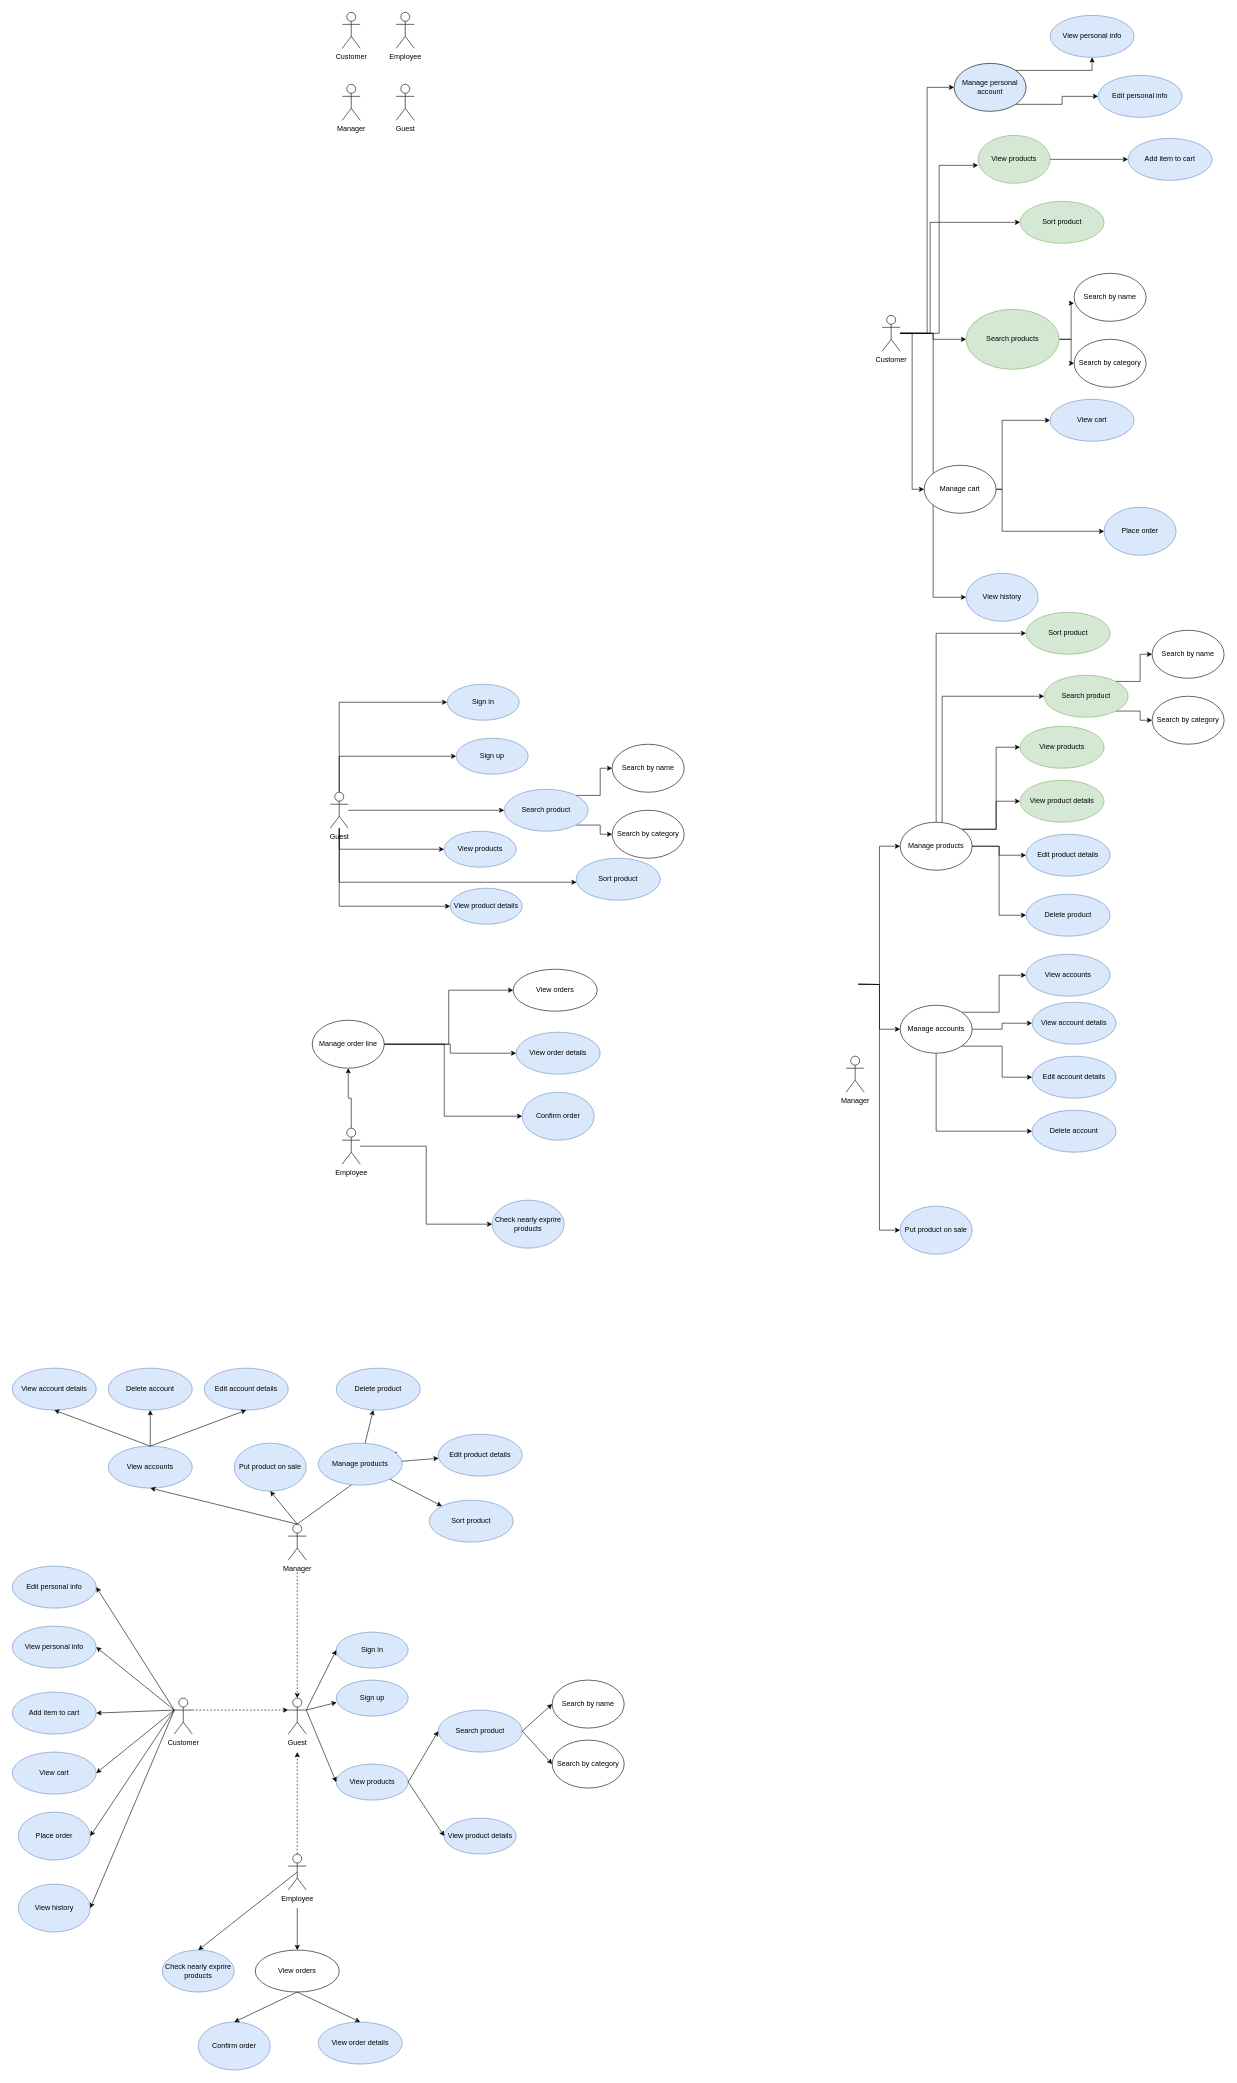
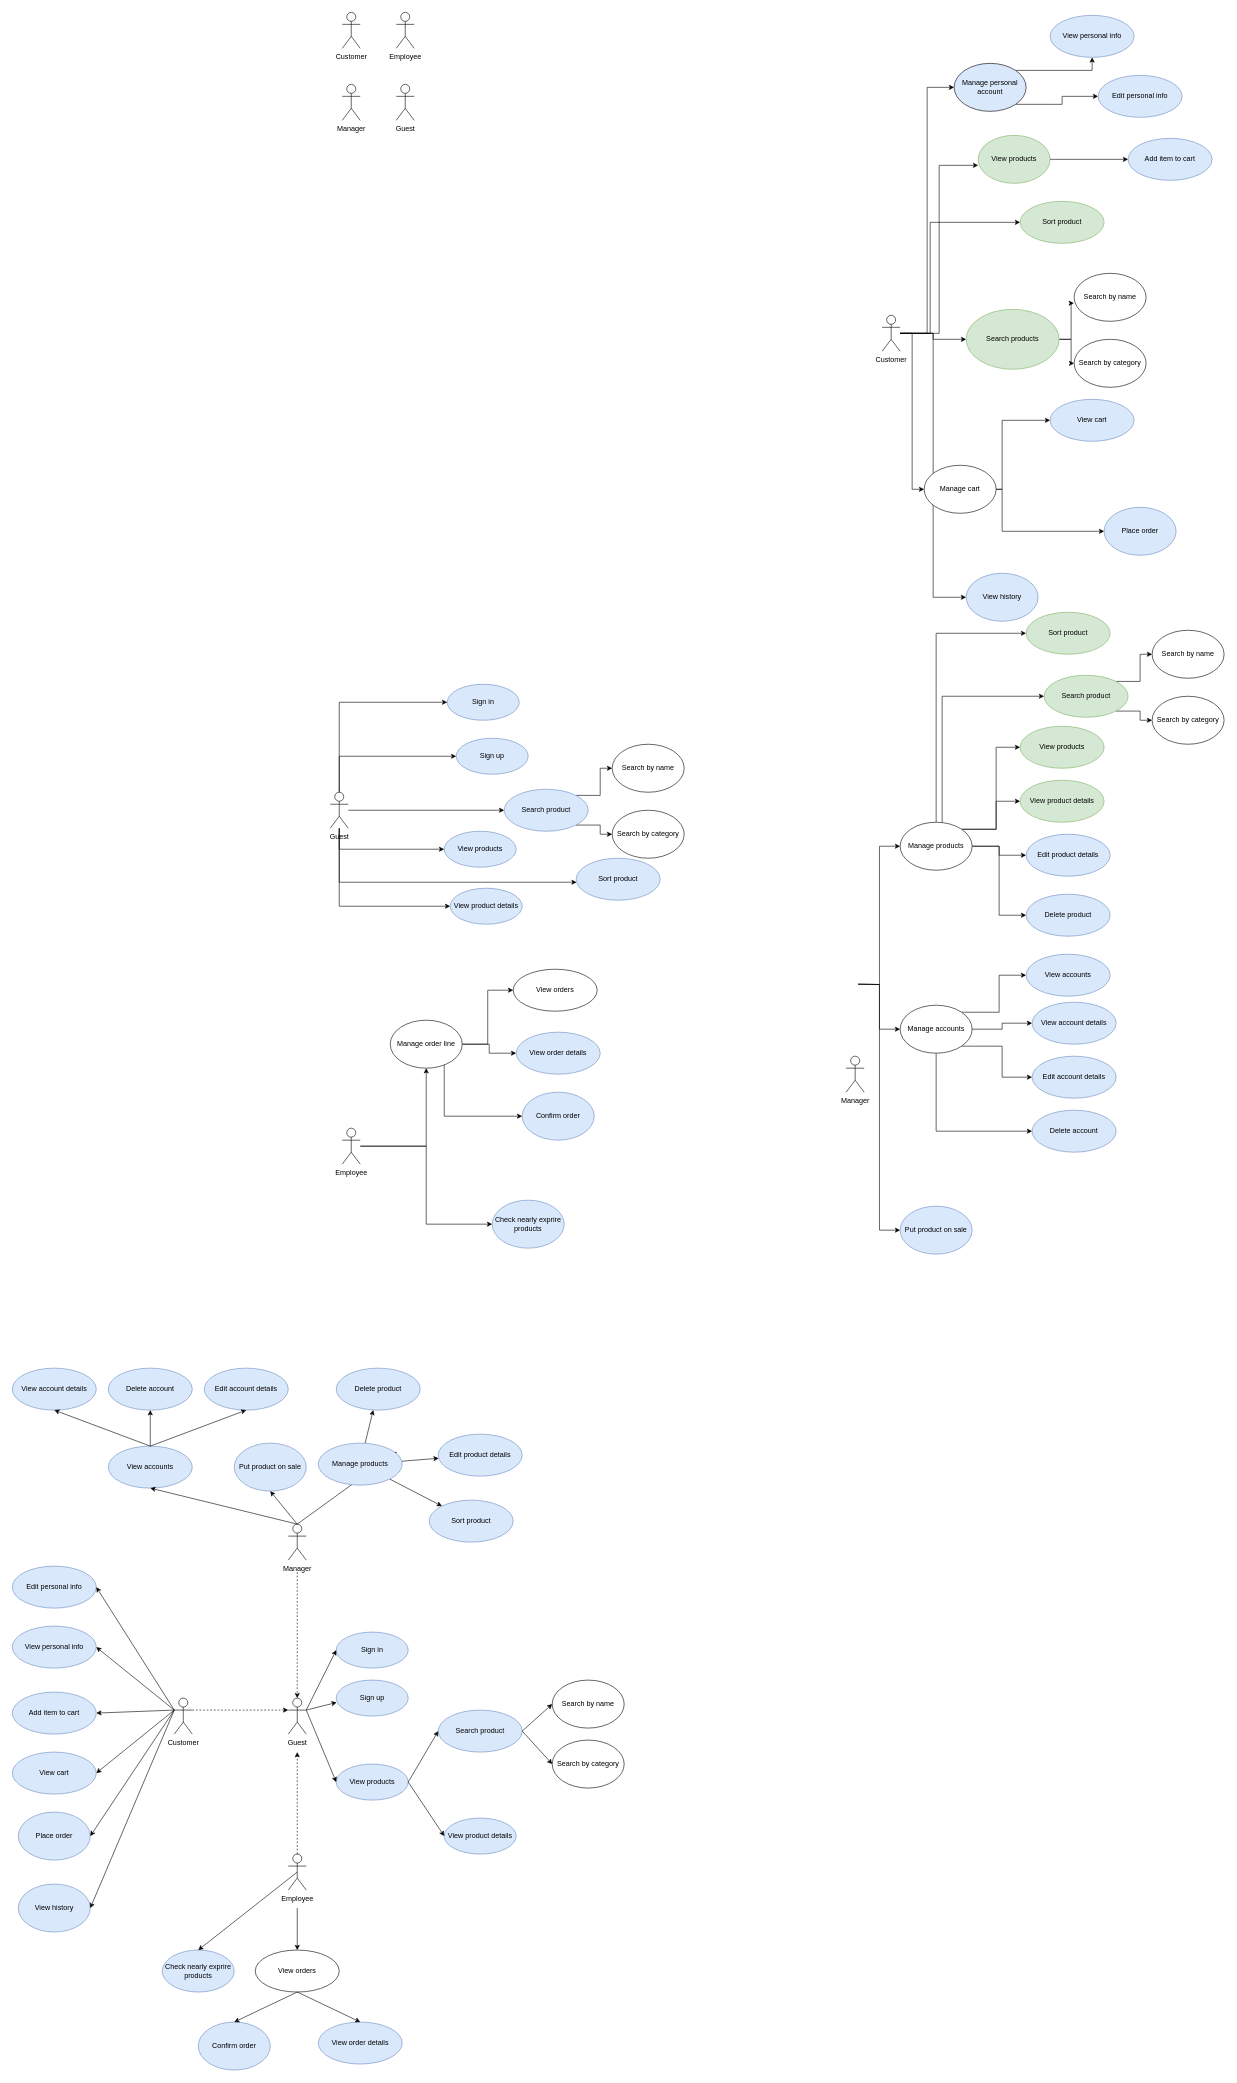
(348, 1044) -> (426, 1044)
